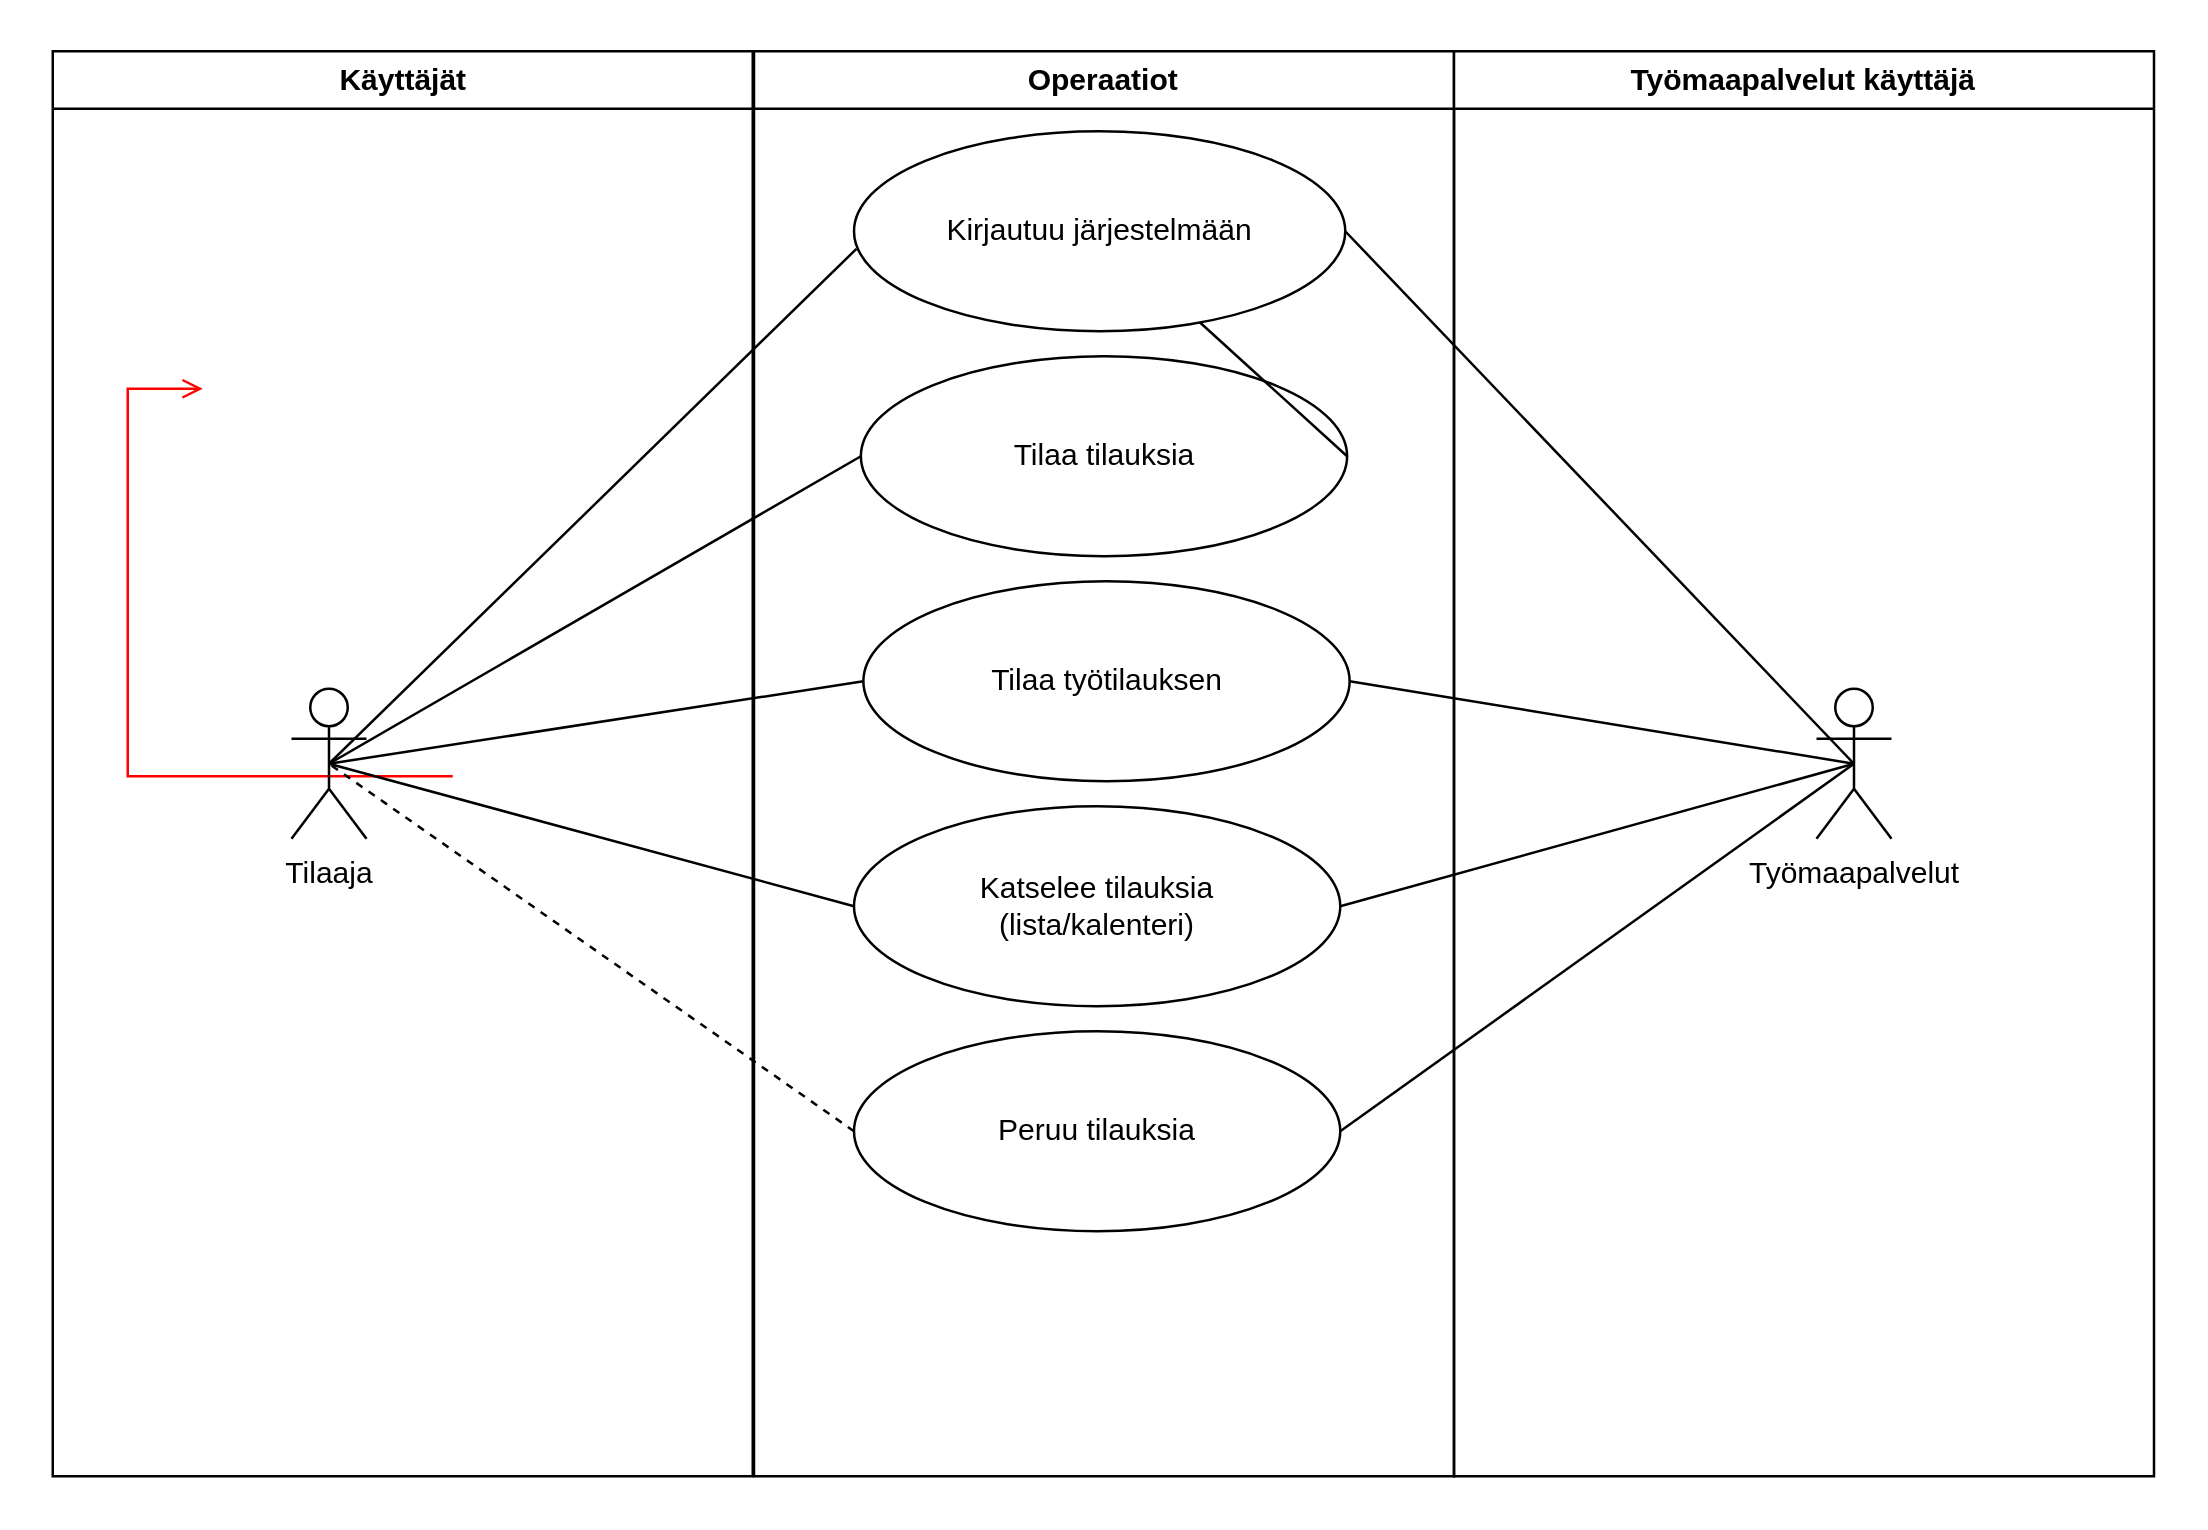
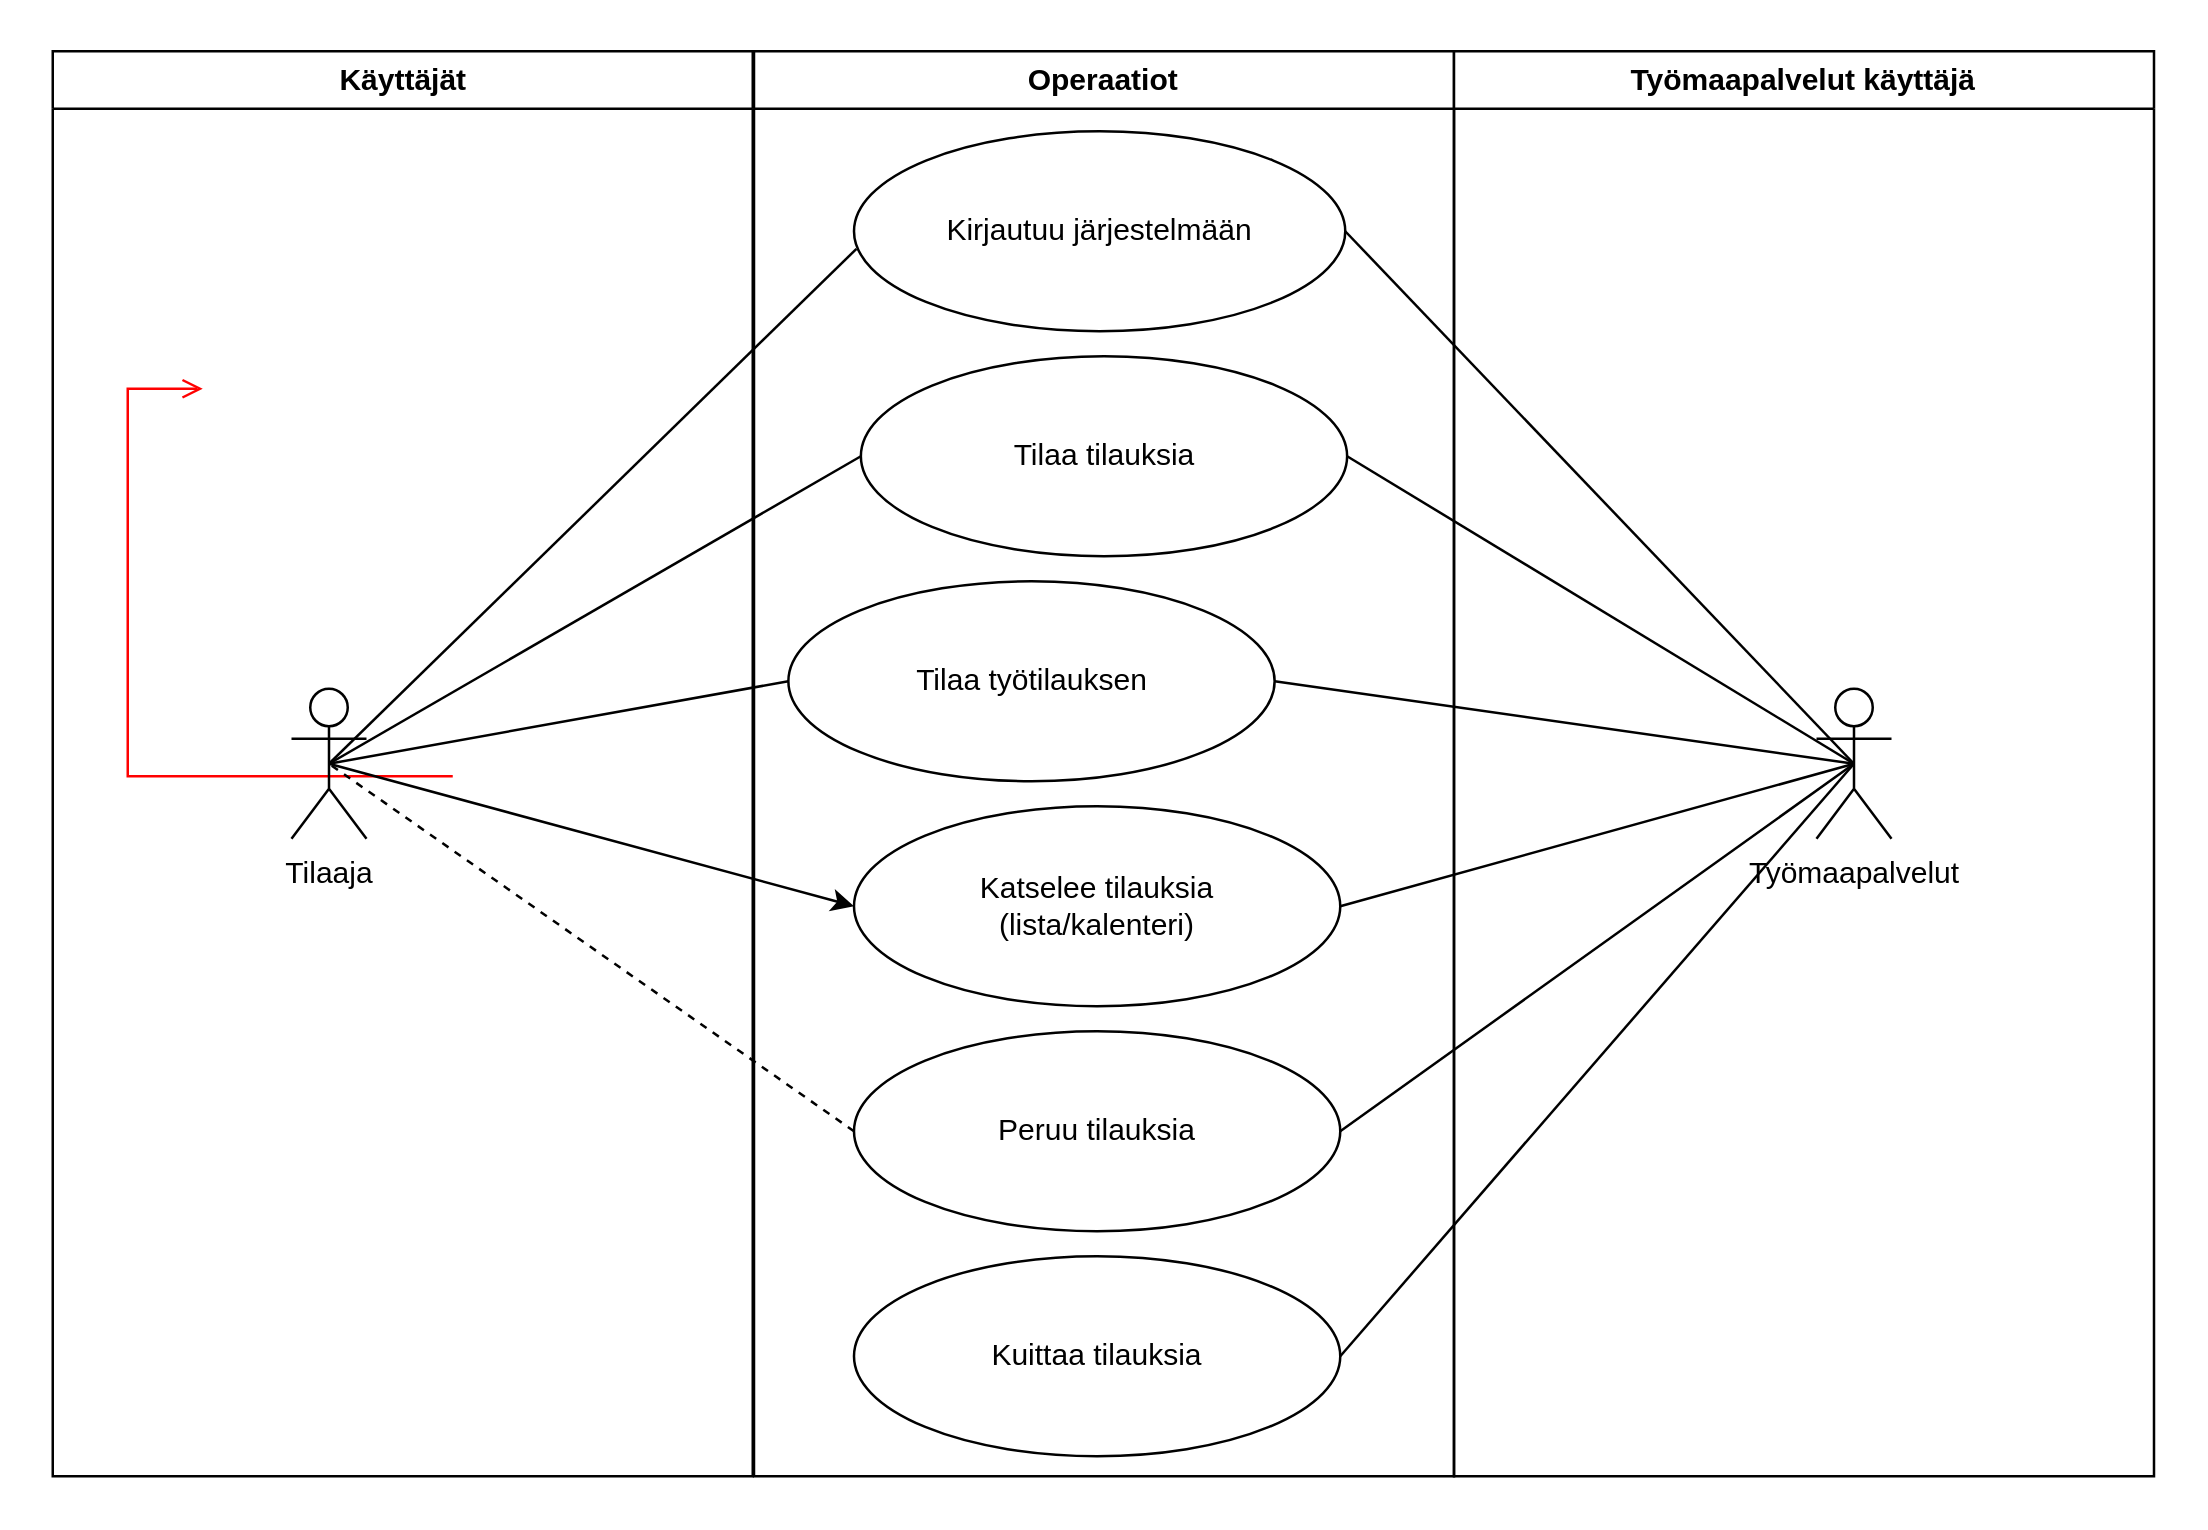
(1273, 389) -> (1648, 639)
(1106, 681) -> (1031, 681)
(842, 903) -> (835, 901)
none -> (1652, 997)
none -> (1097, 1356)
